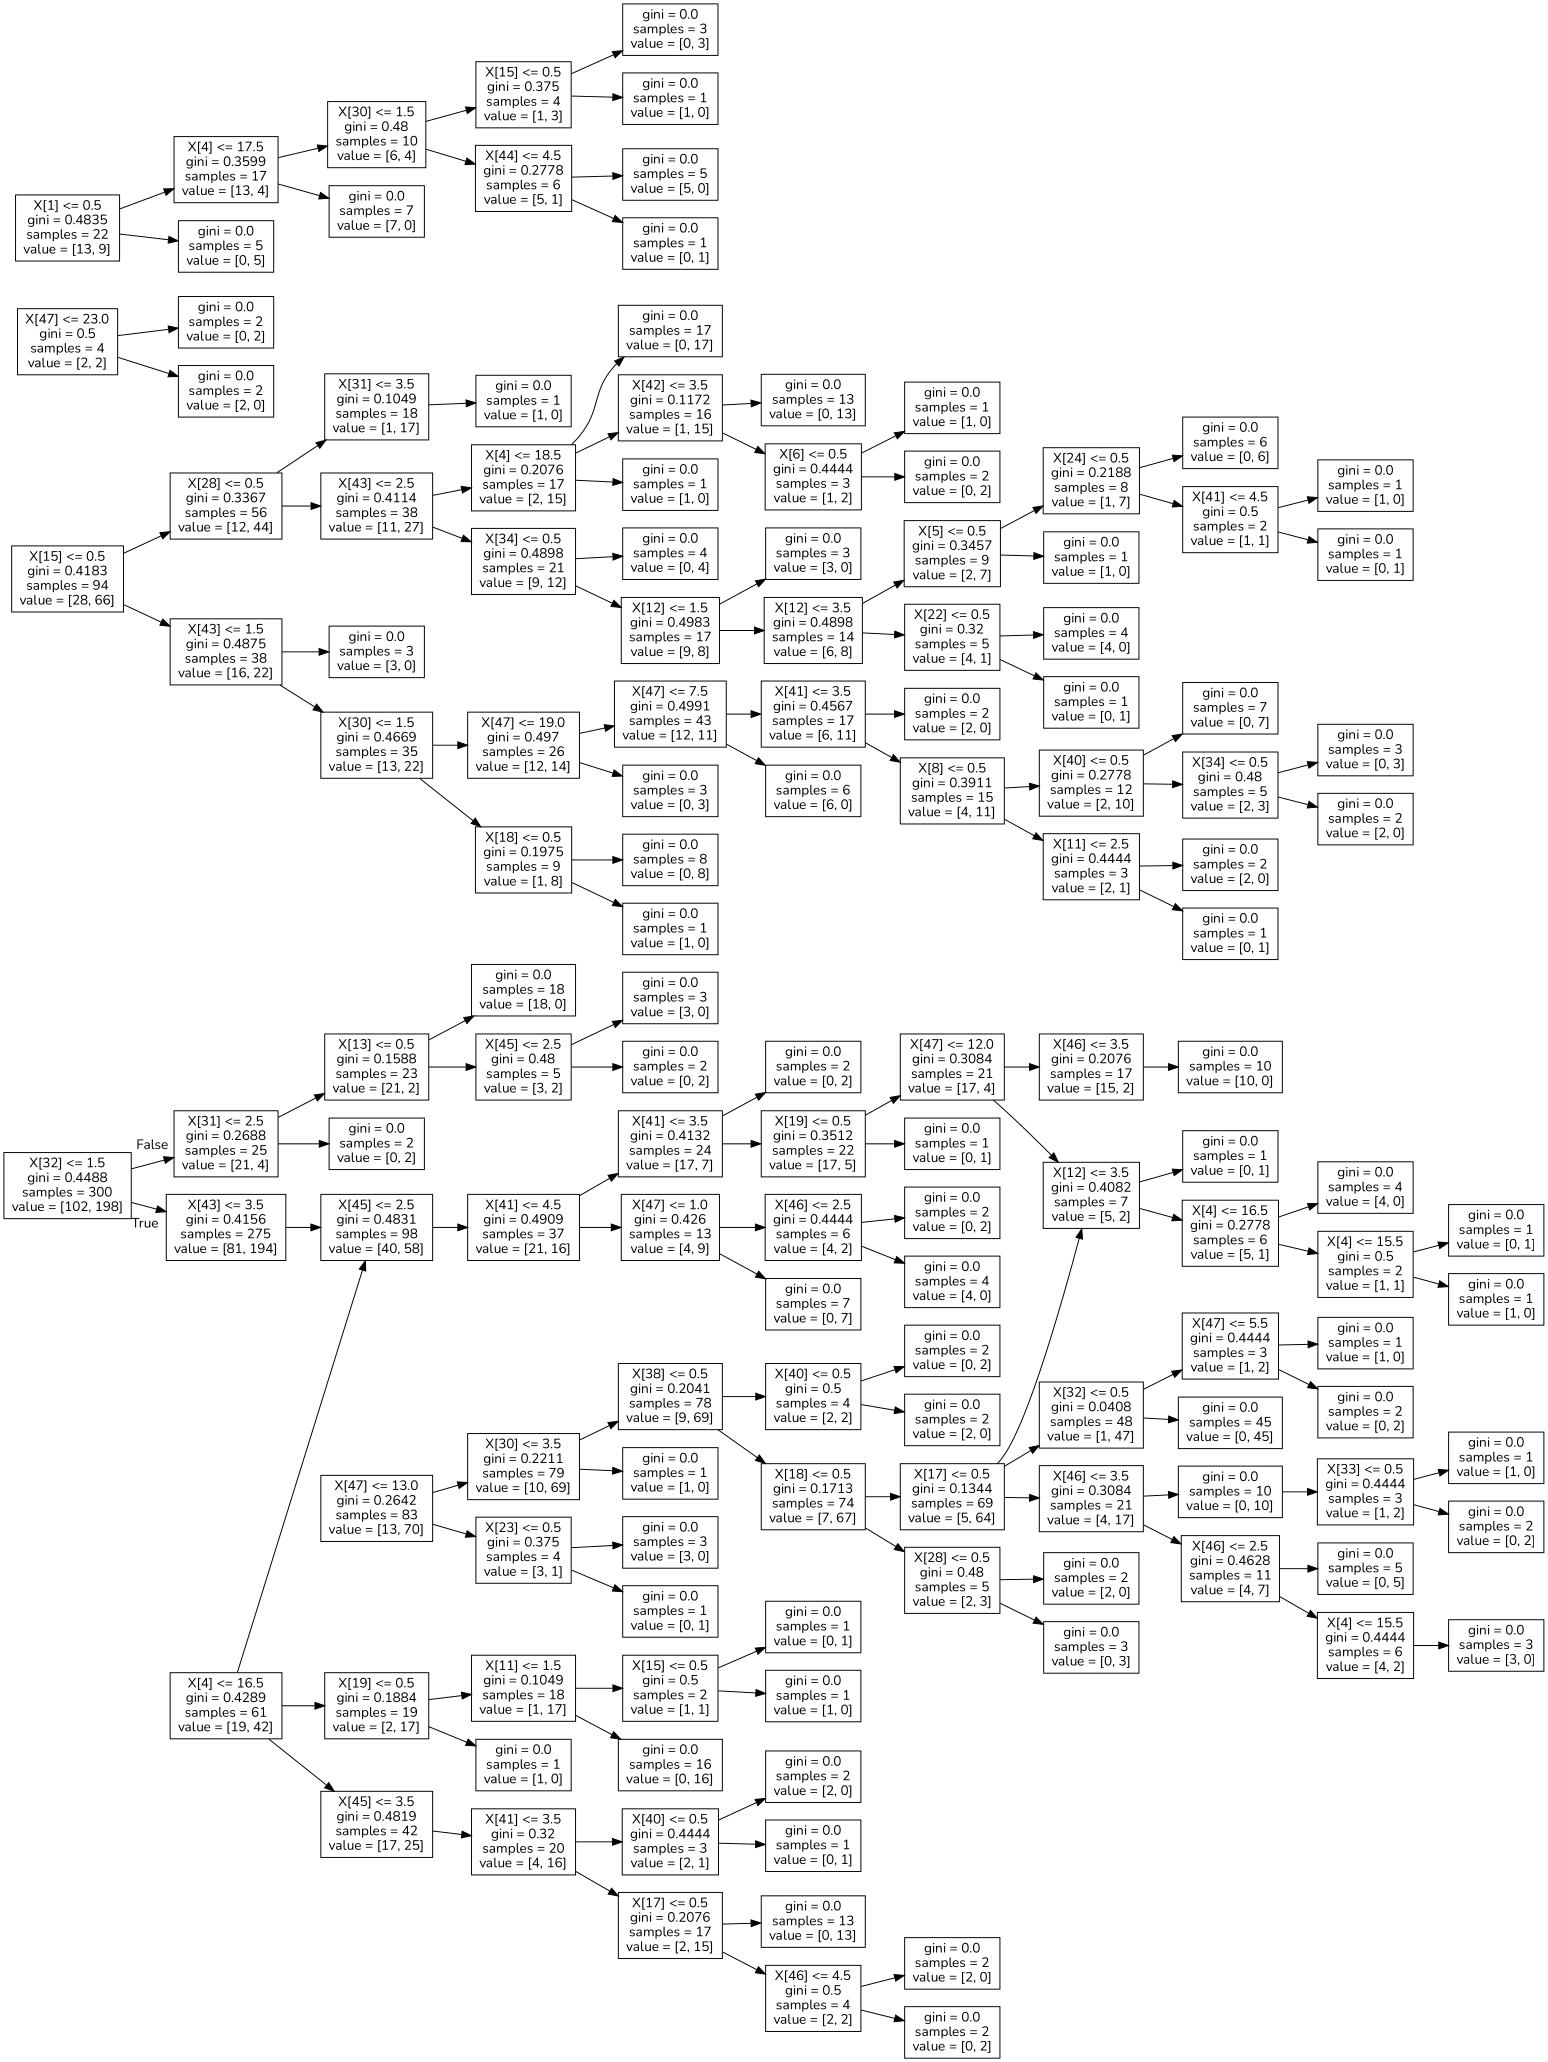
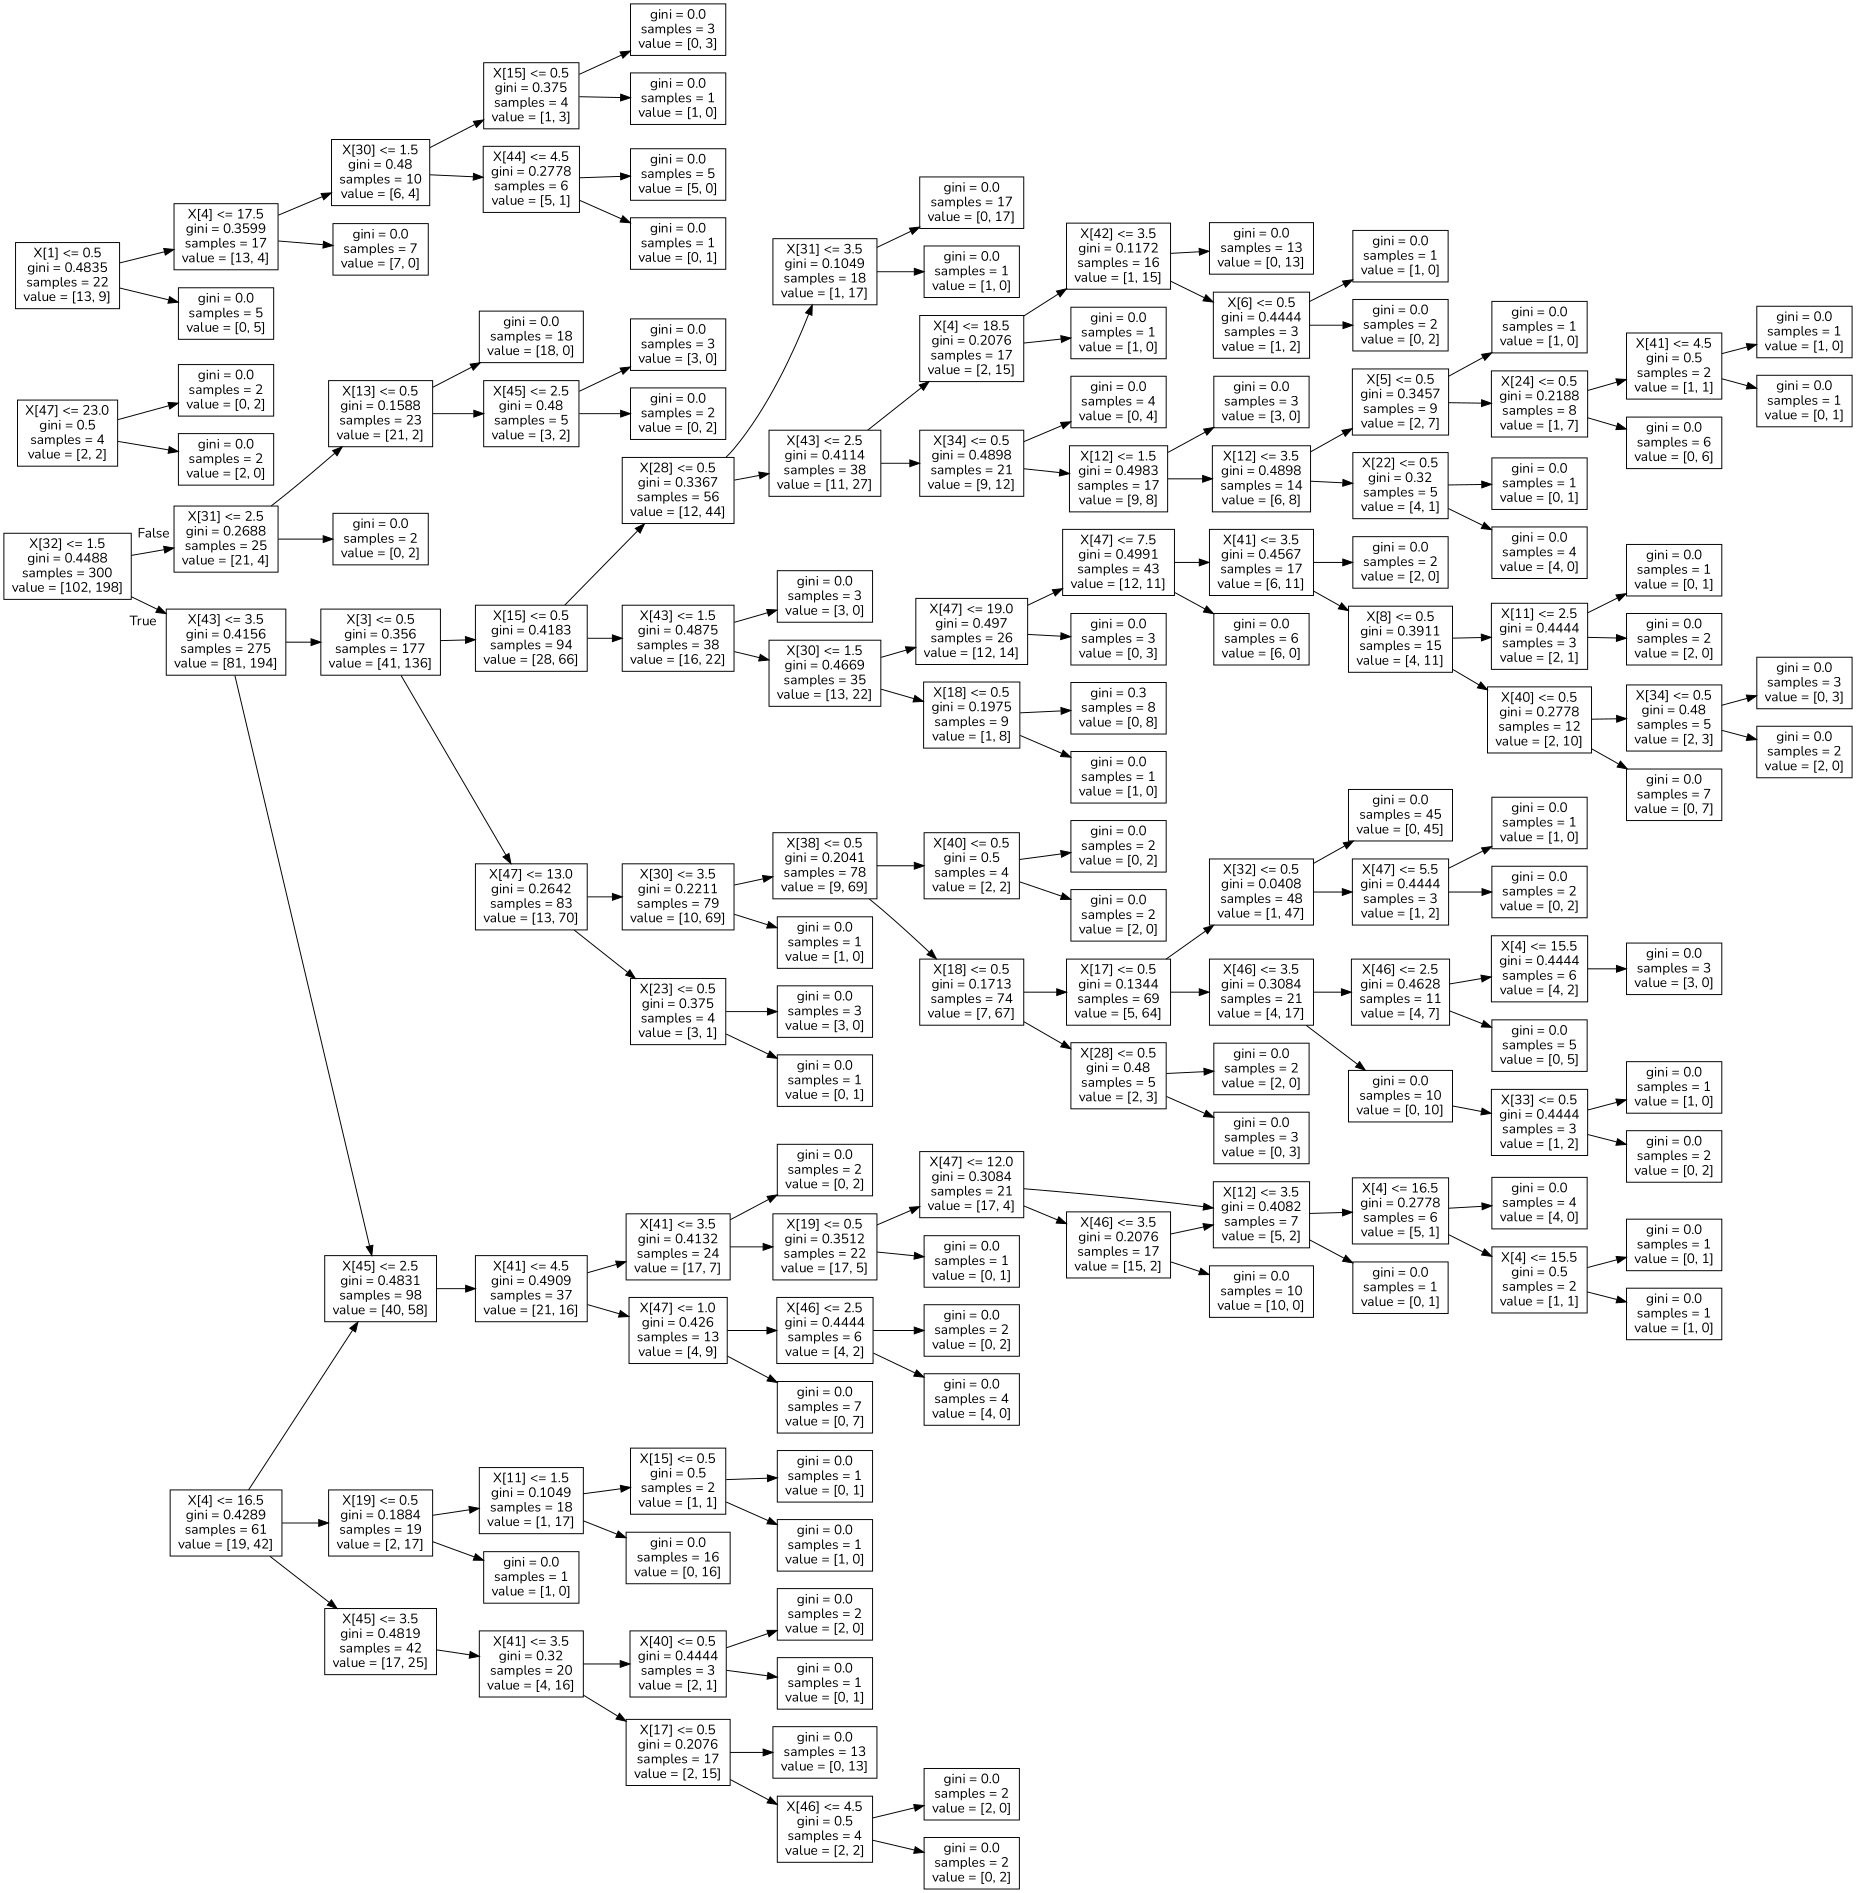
(595, 405) -> (894, 239)
none -> (381, 642)
(670, 860) -> (1119, 708)
(1046, 1354) -> (1187, 1230)
